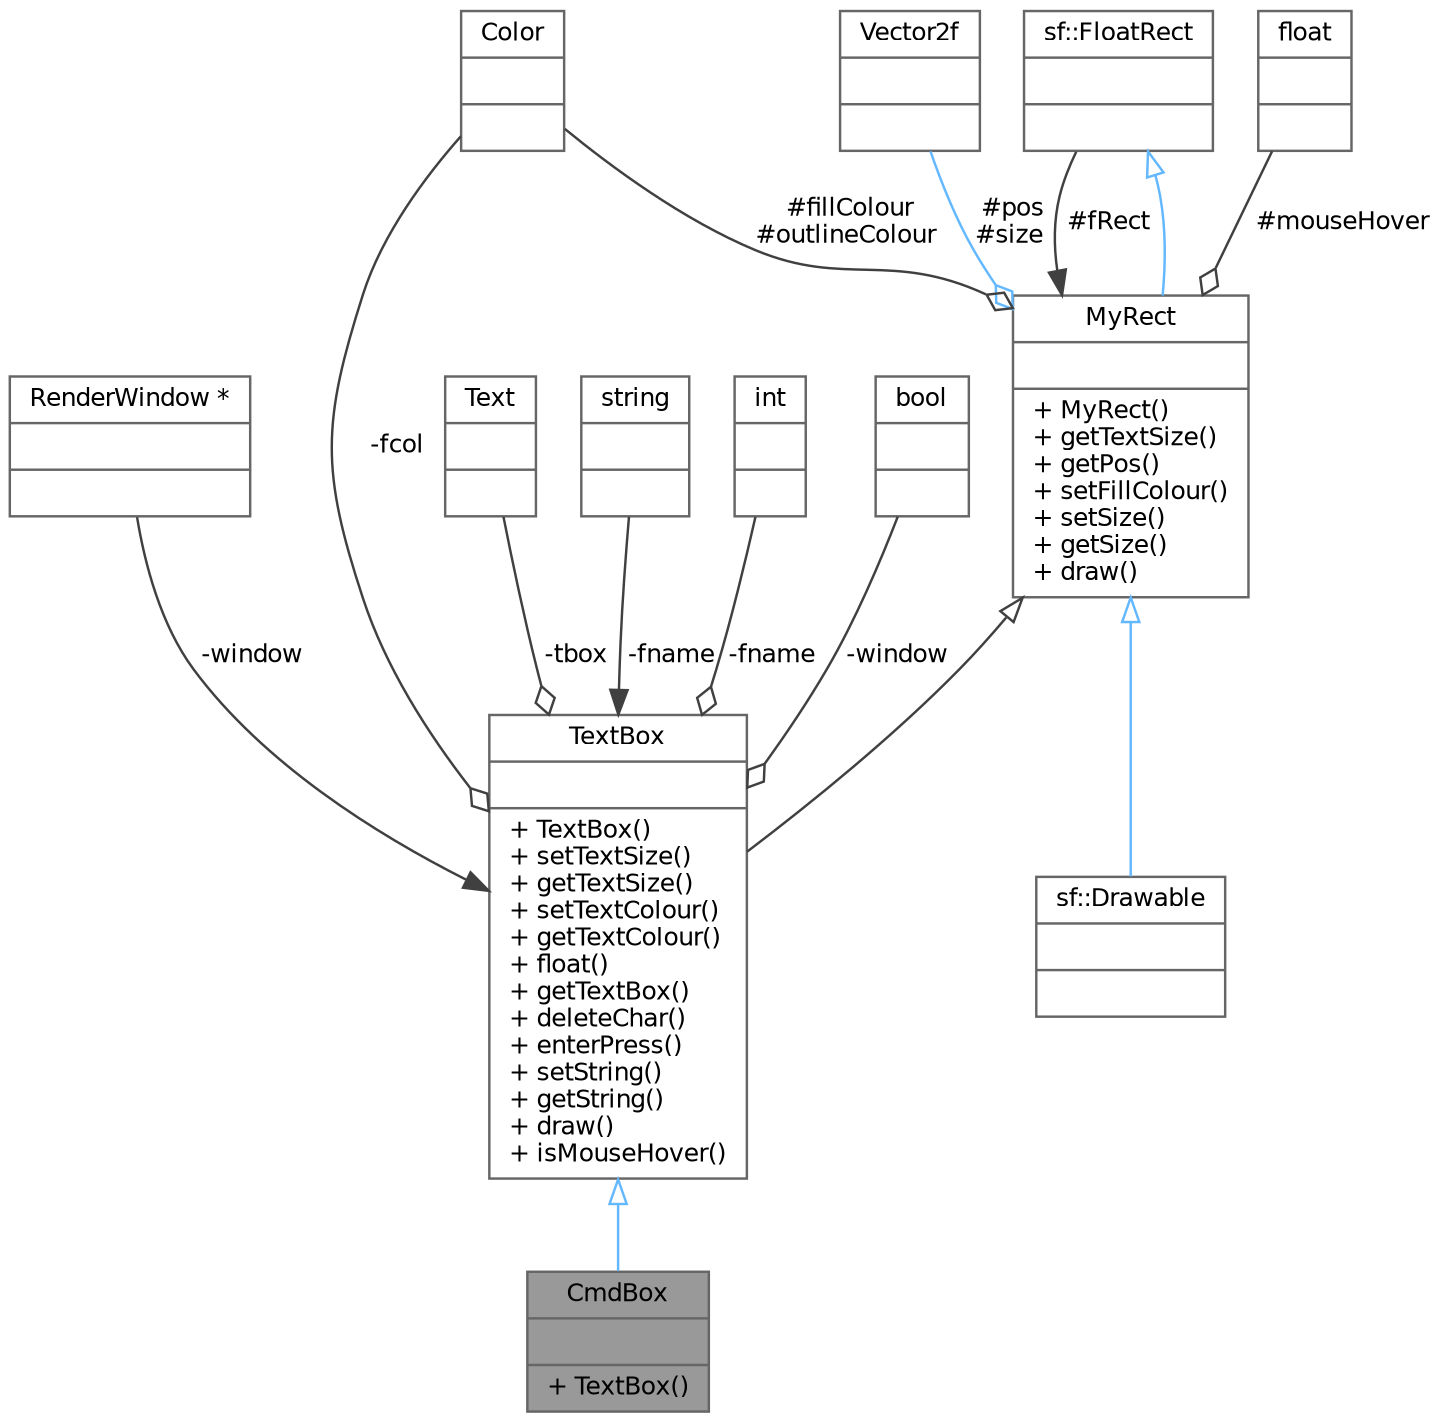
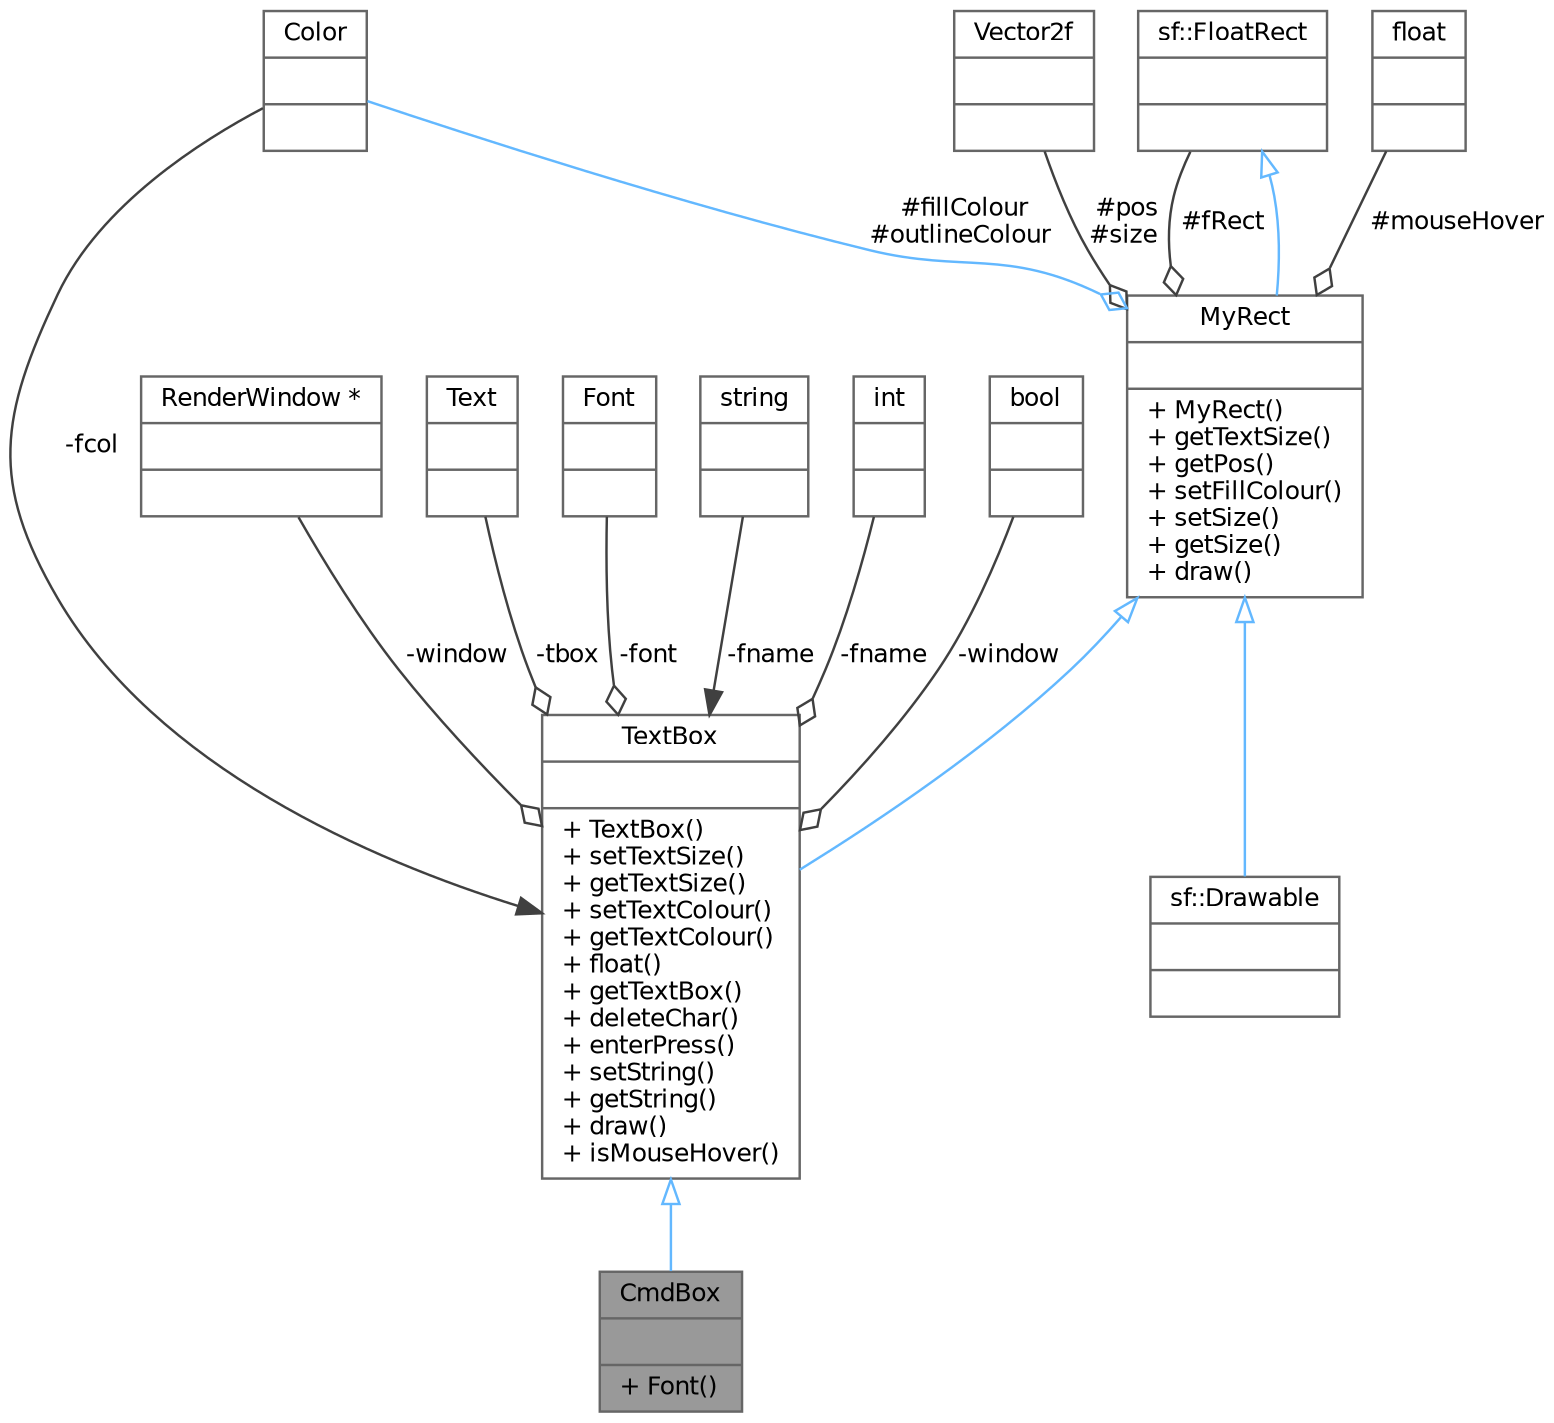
(1057, 210) -> (1171, 207)
(958, 220) -> (1072, 220)
(760, 252) -> (730, 214)
none -> (610, 446)
(333, 462) -> (49, 582)
(255, 737) -> (399, 669)
(883, 741) -> (969, 754)
(618, 1387) -> (668, 1387)
